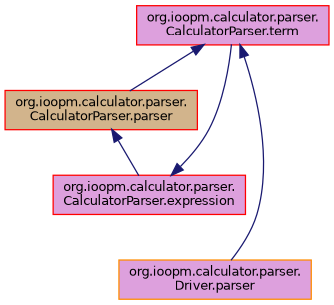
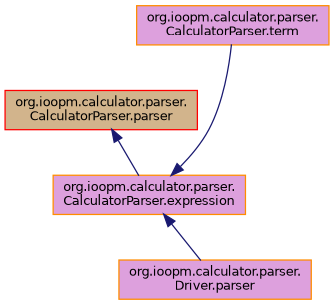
(233, 25) -> (233, 25)
(162, 71) -> none
(263, 161) -> (186, 242)
(149, 195) -> (149, 195)
